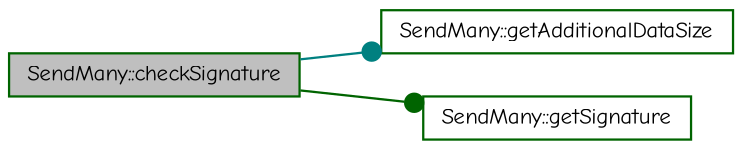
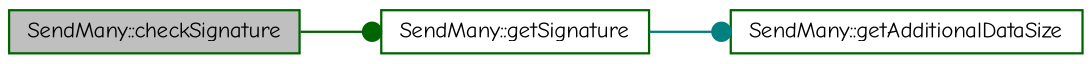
(331, 56) -> (681, 32)
